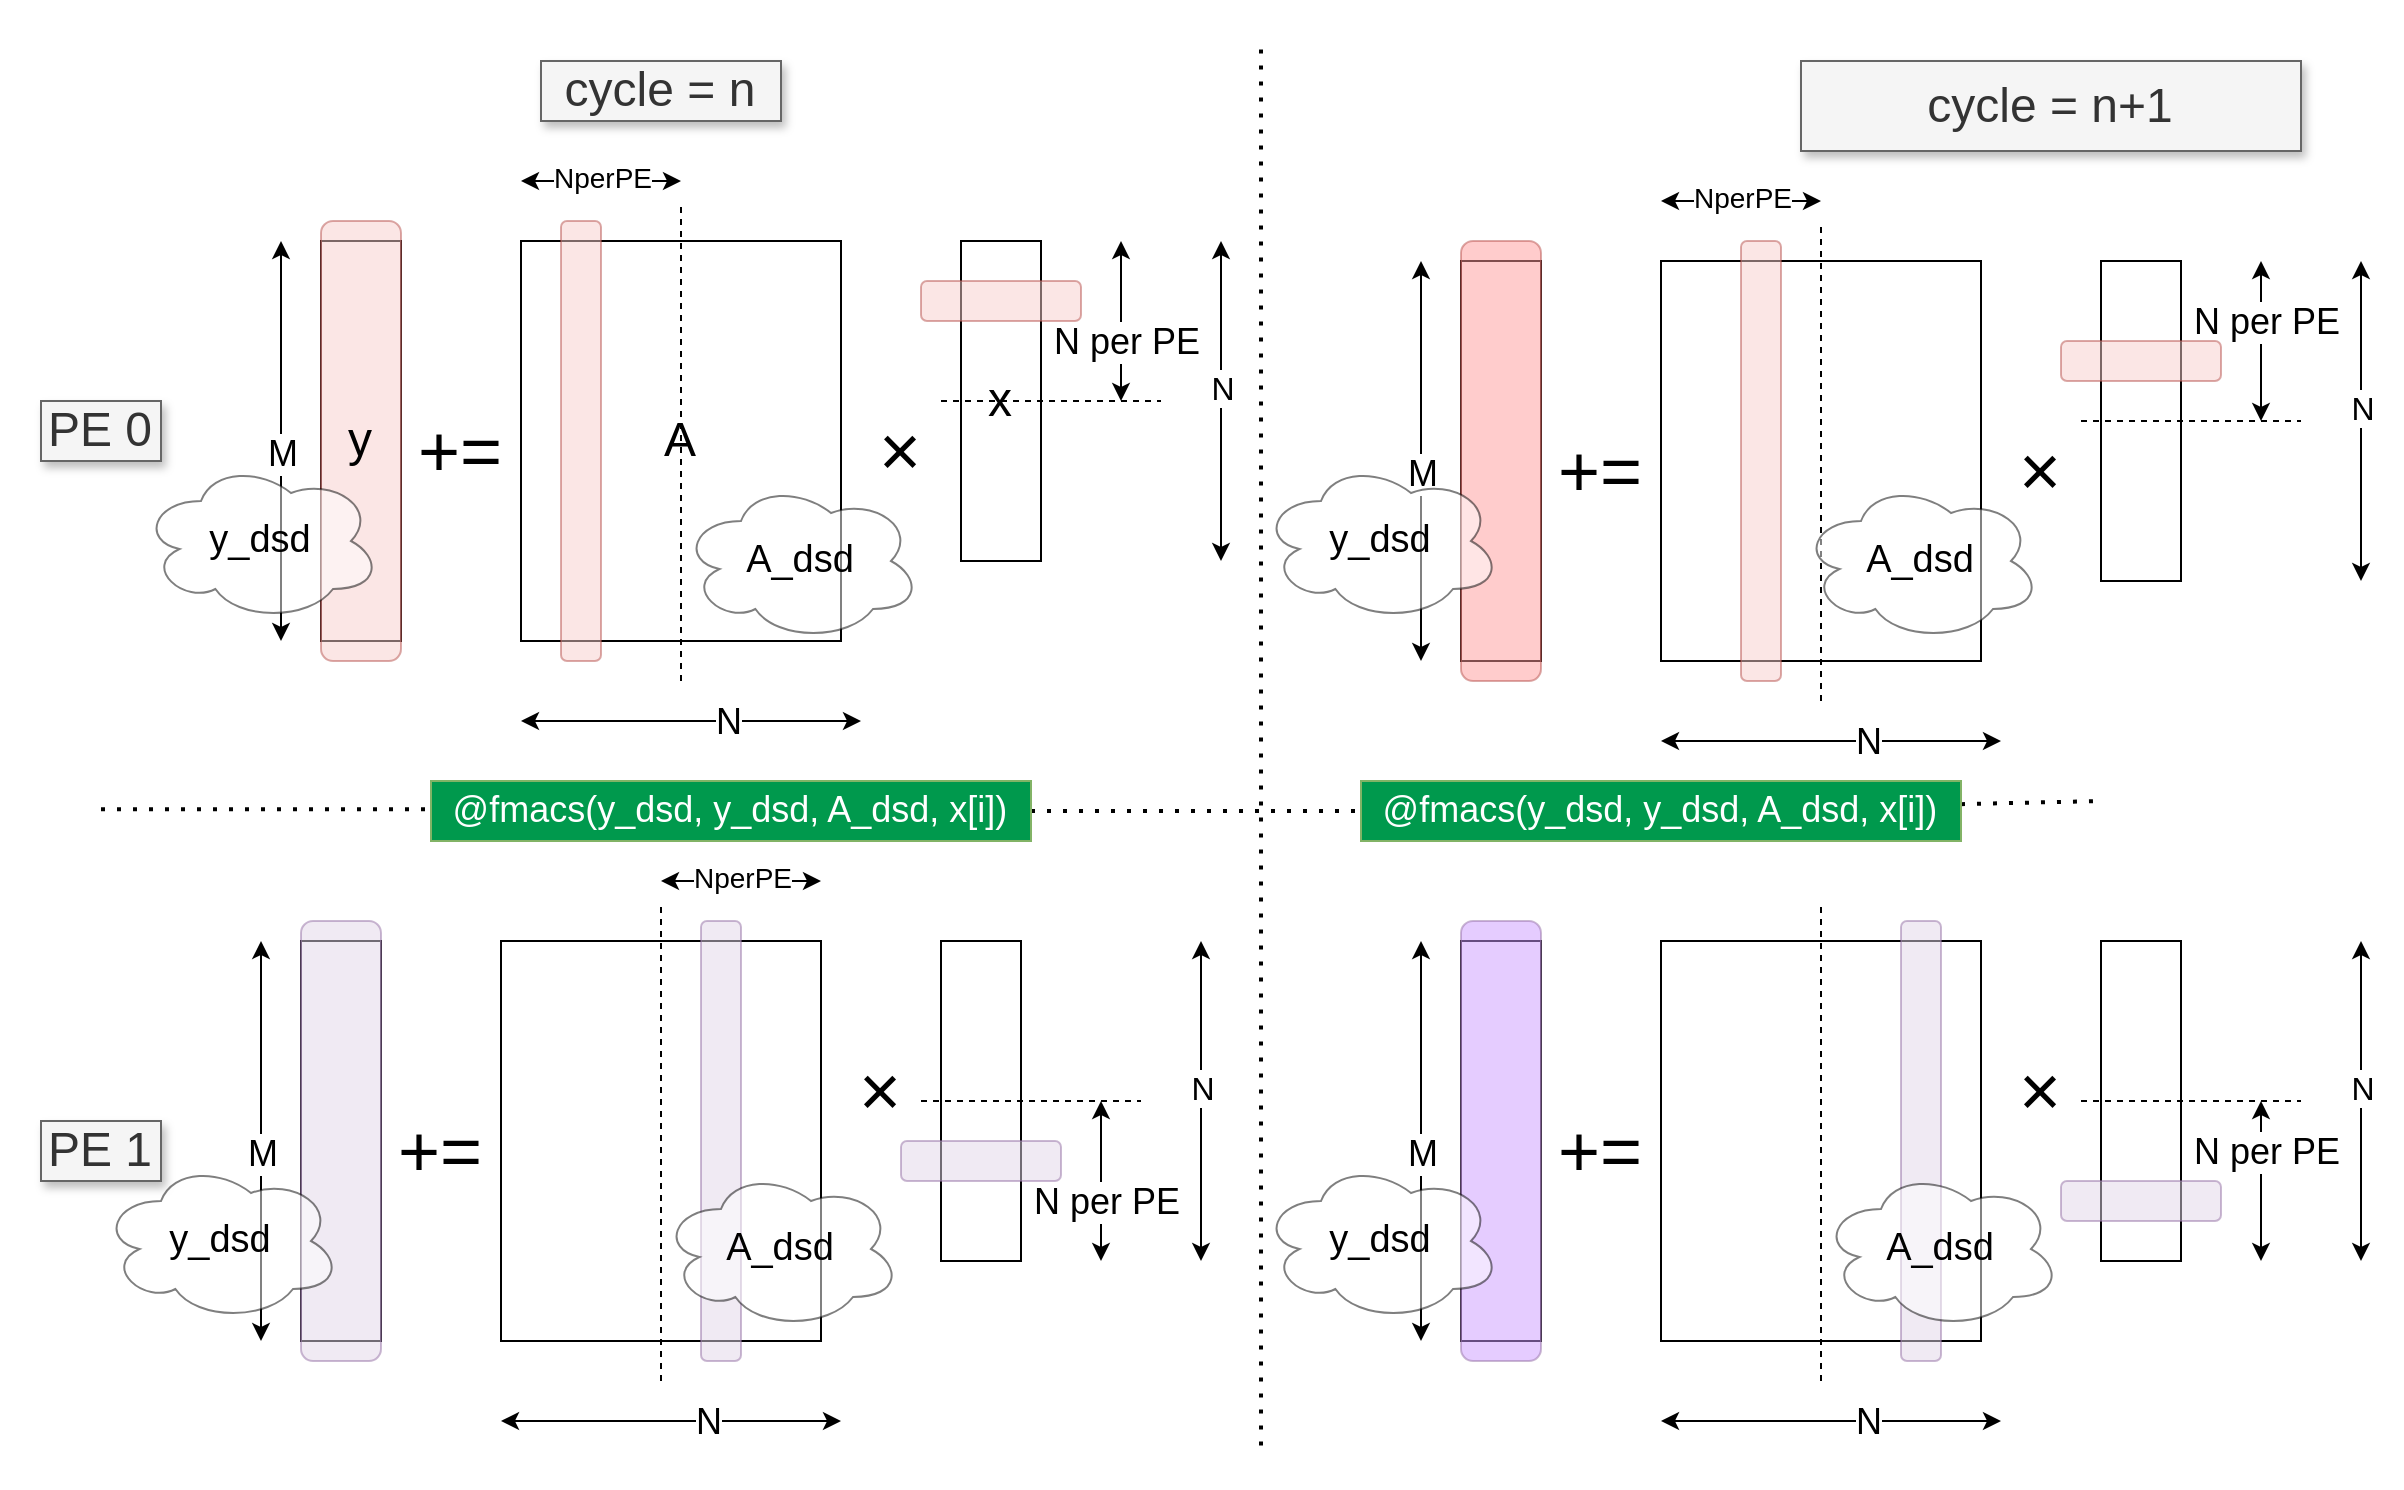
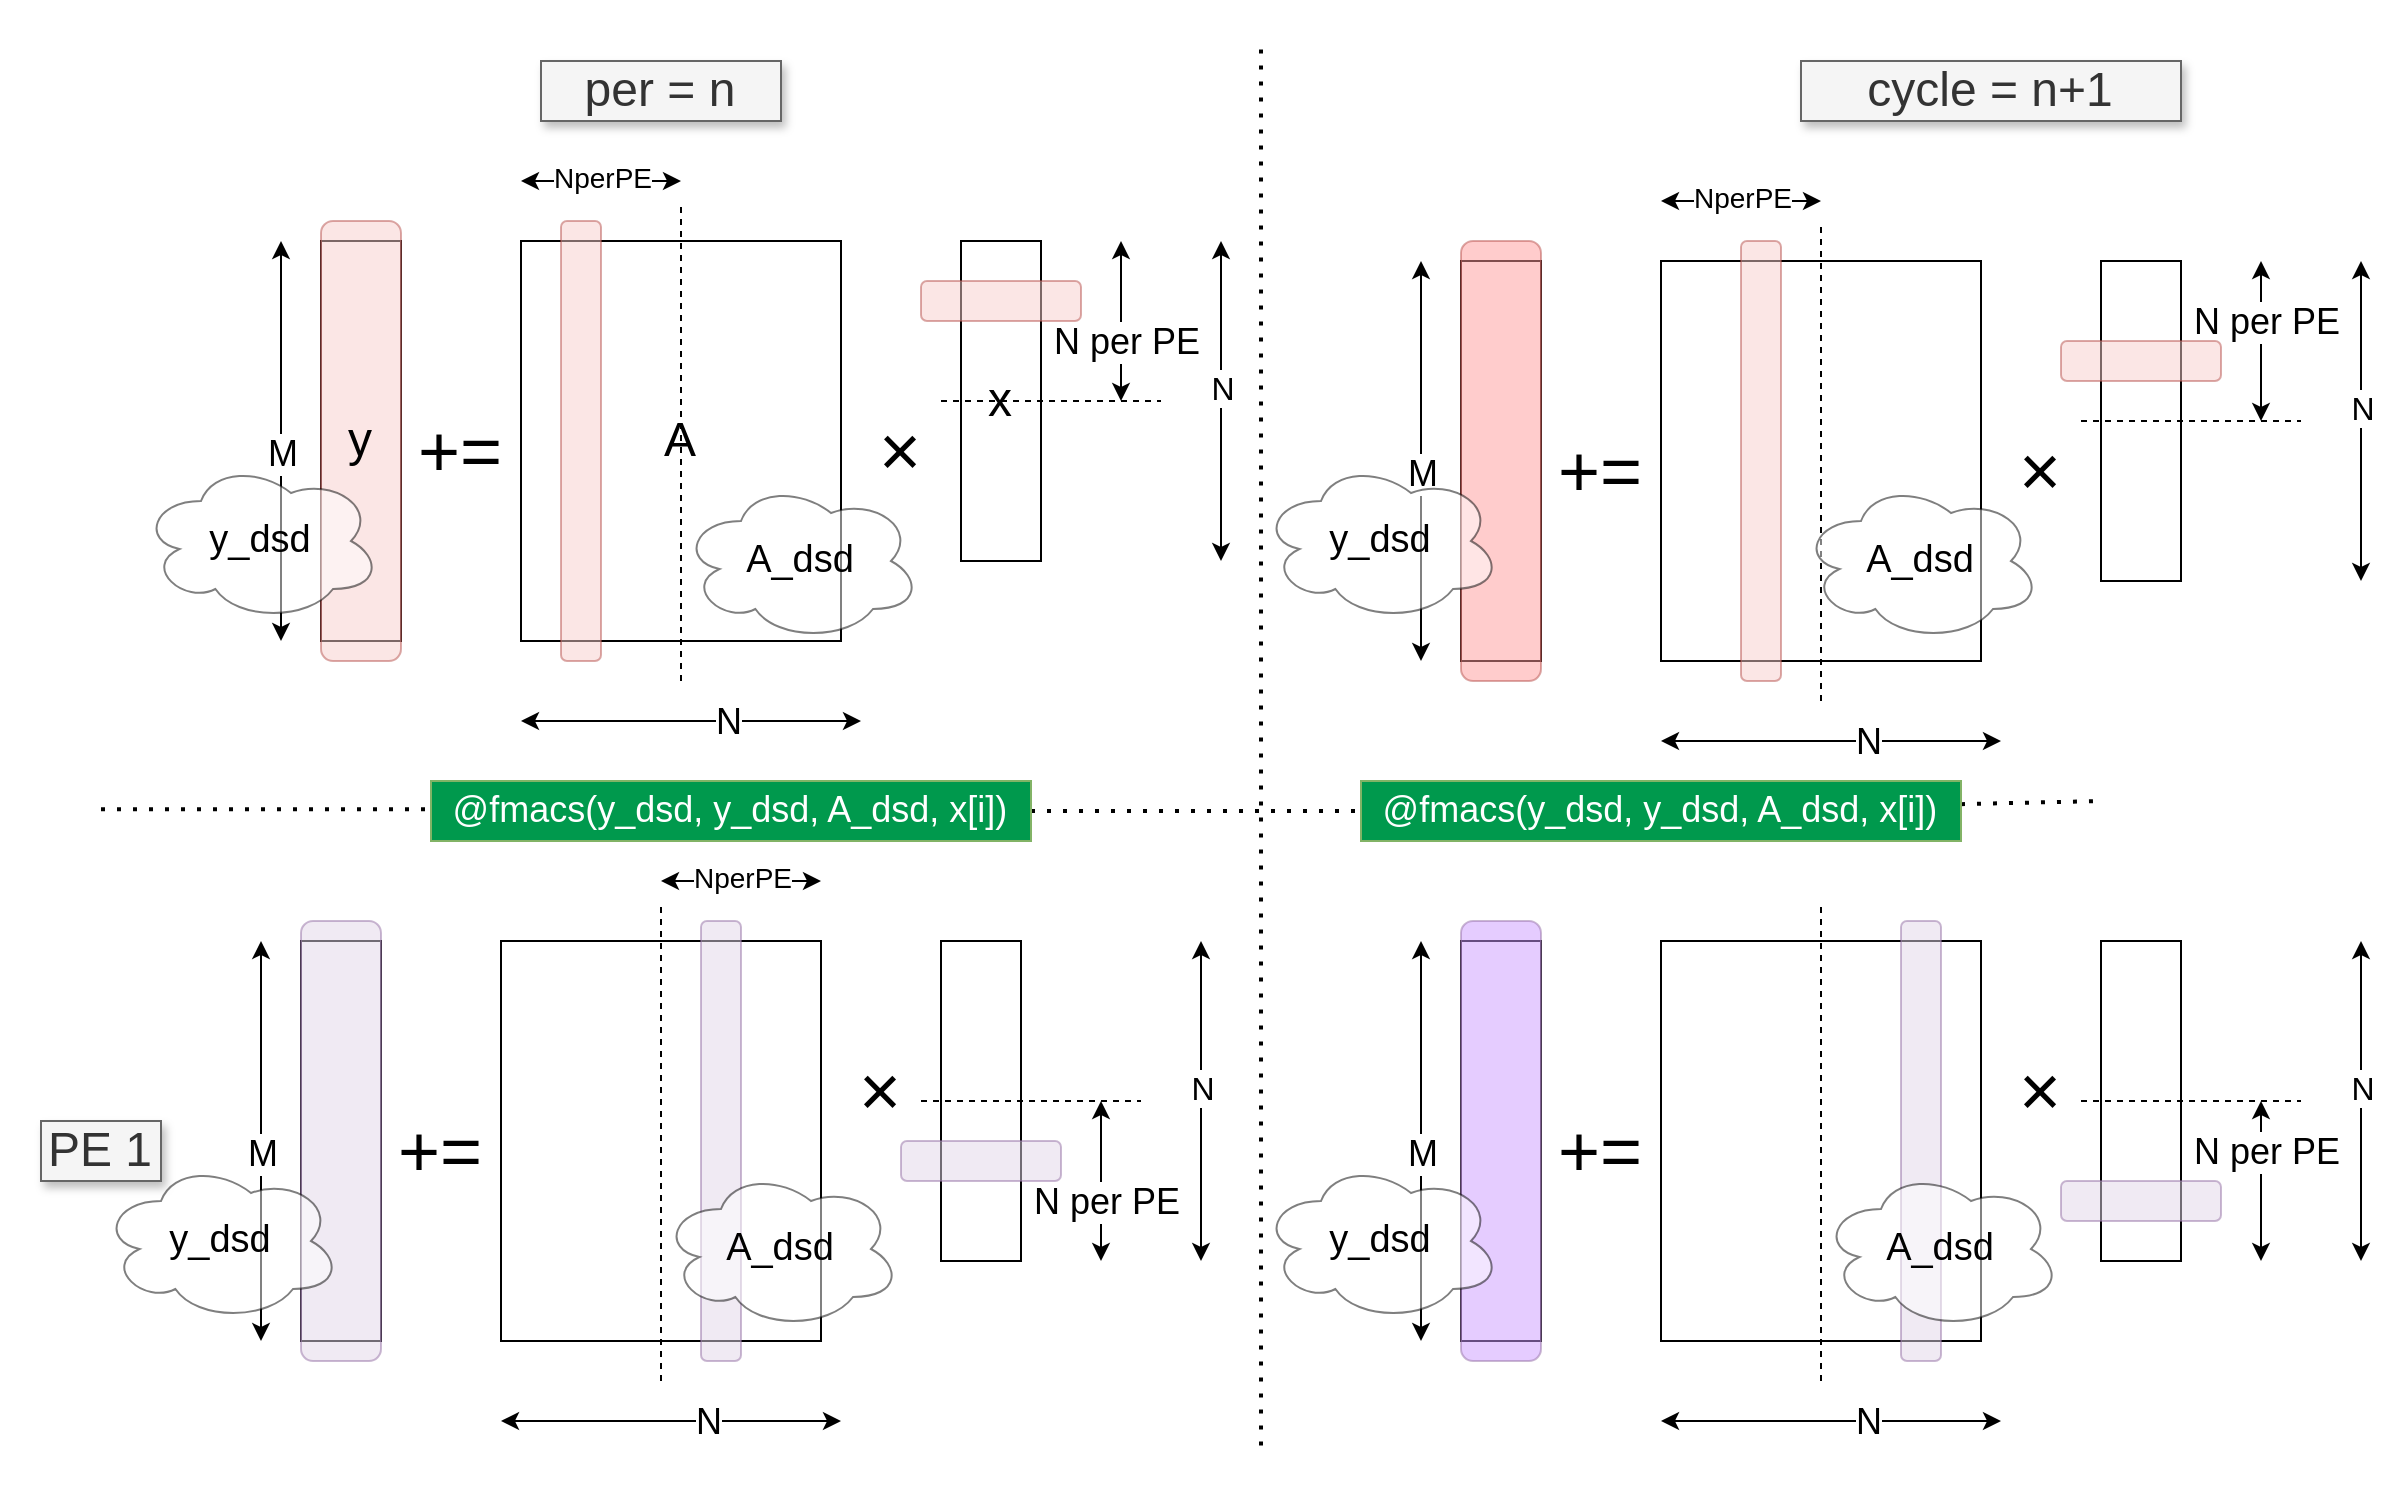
(661, 91) -> (661, 91)
(2051, 106) -> (1991, 91)
(101, 431) -> none
